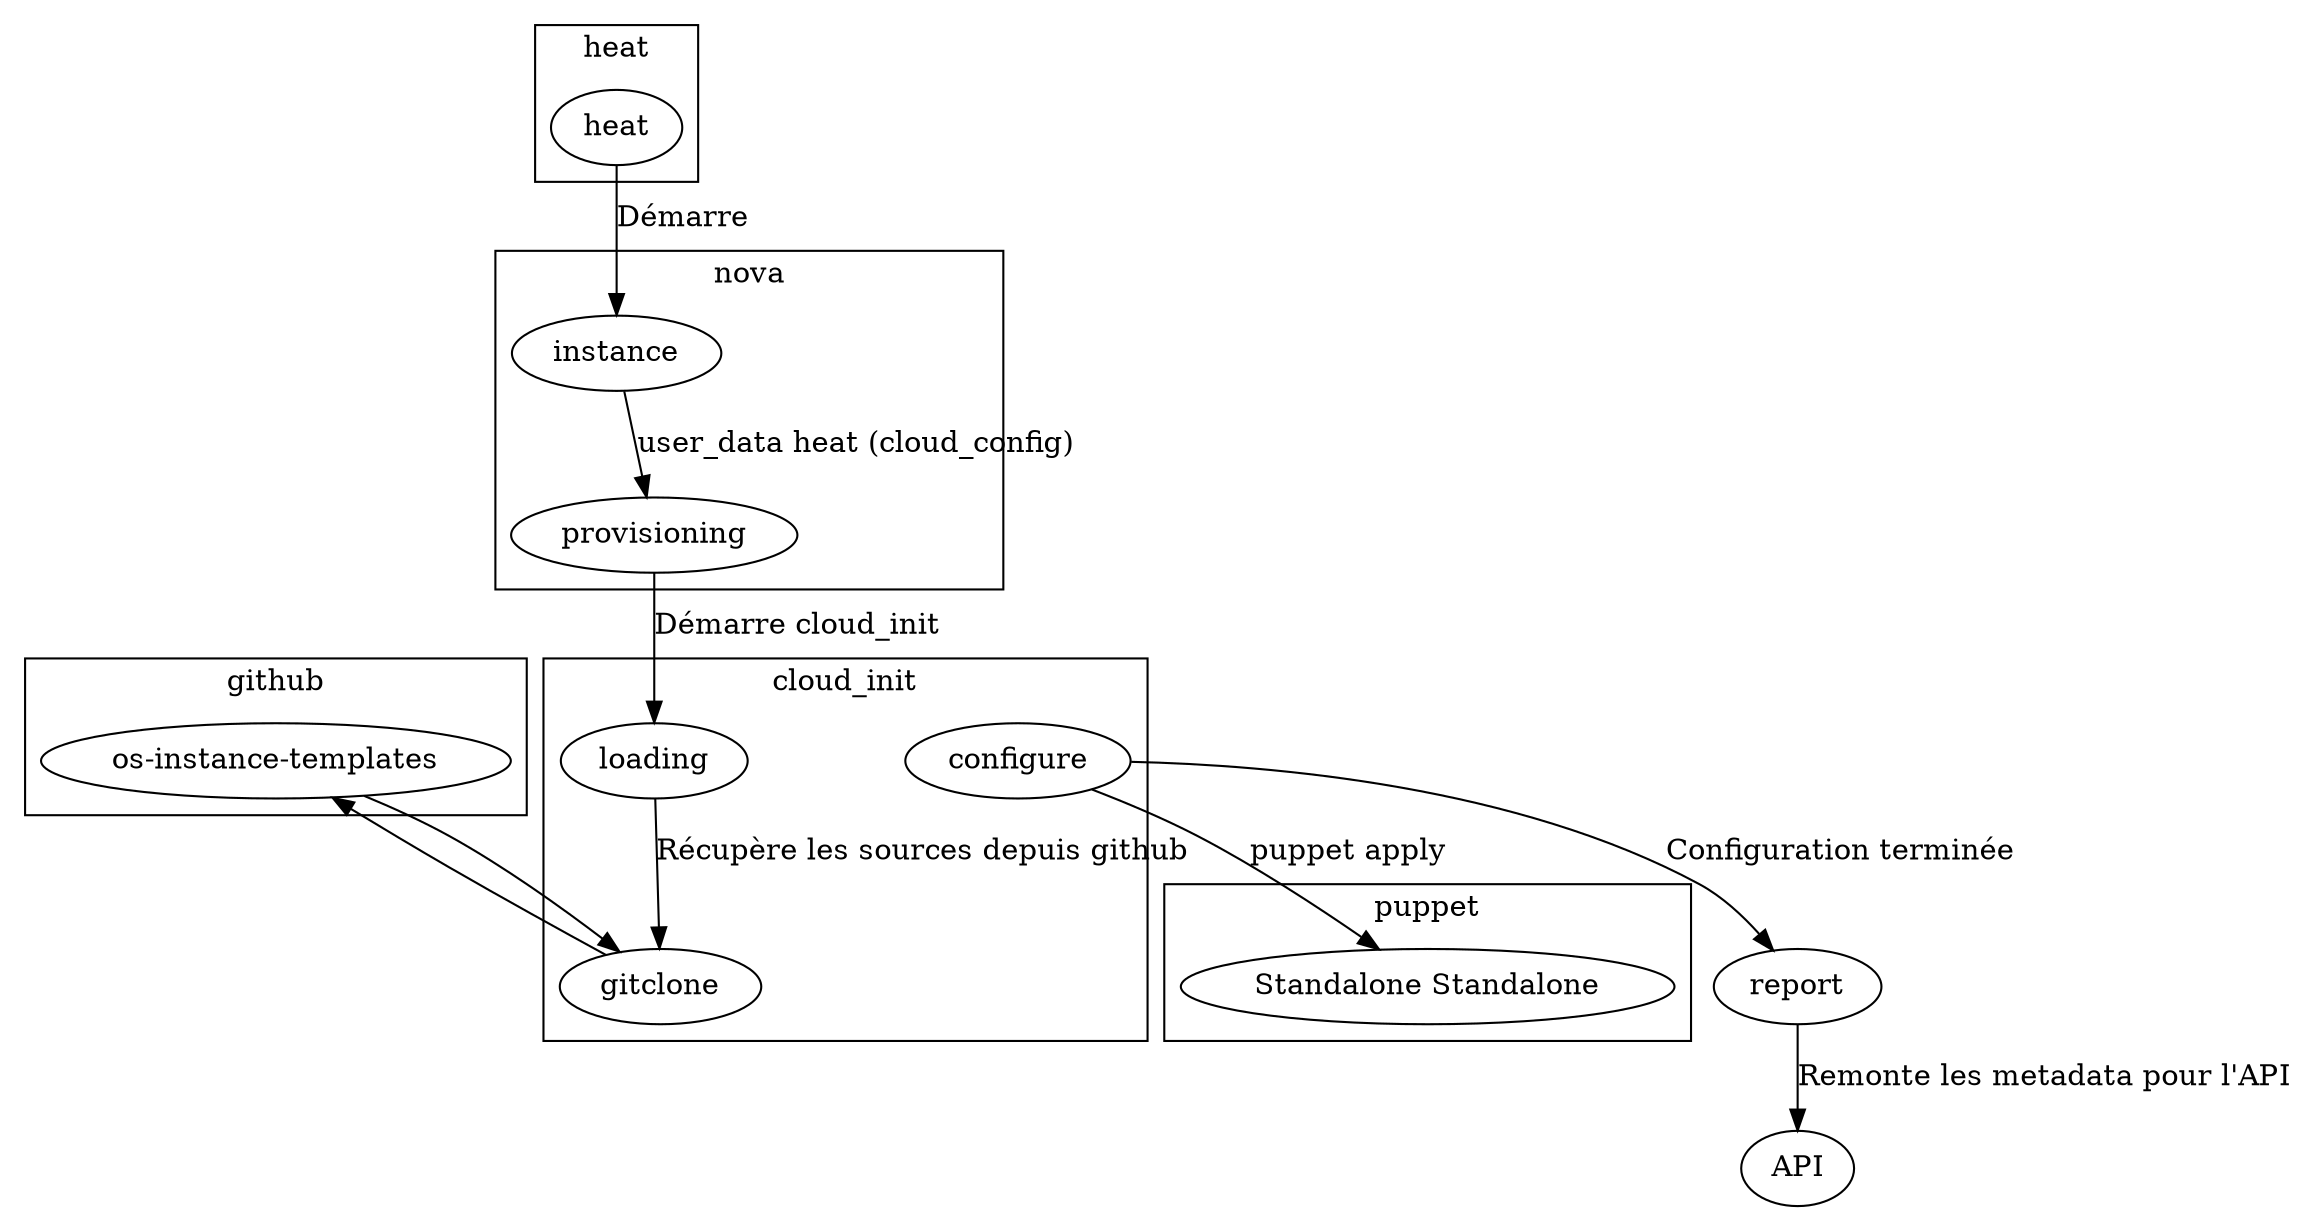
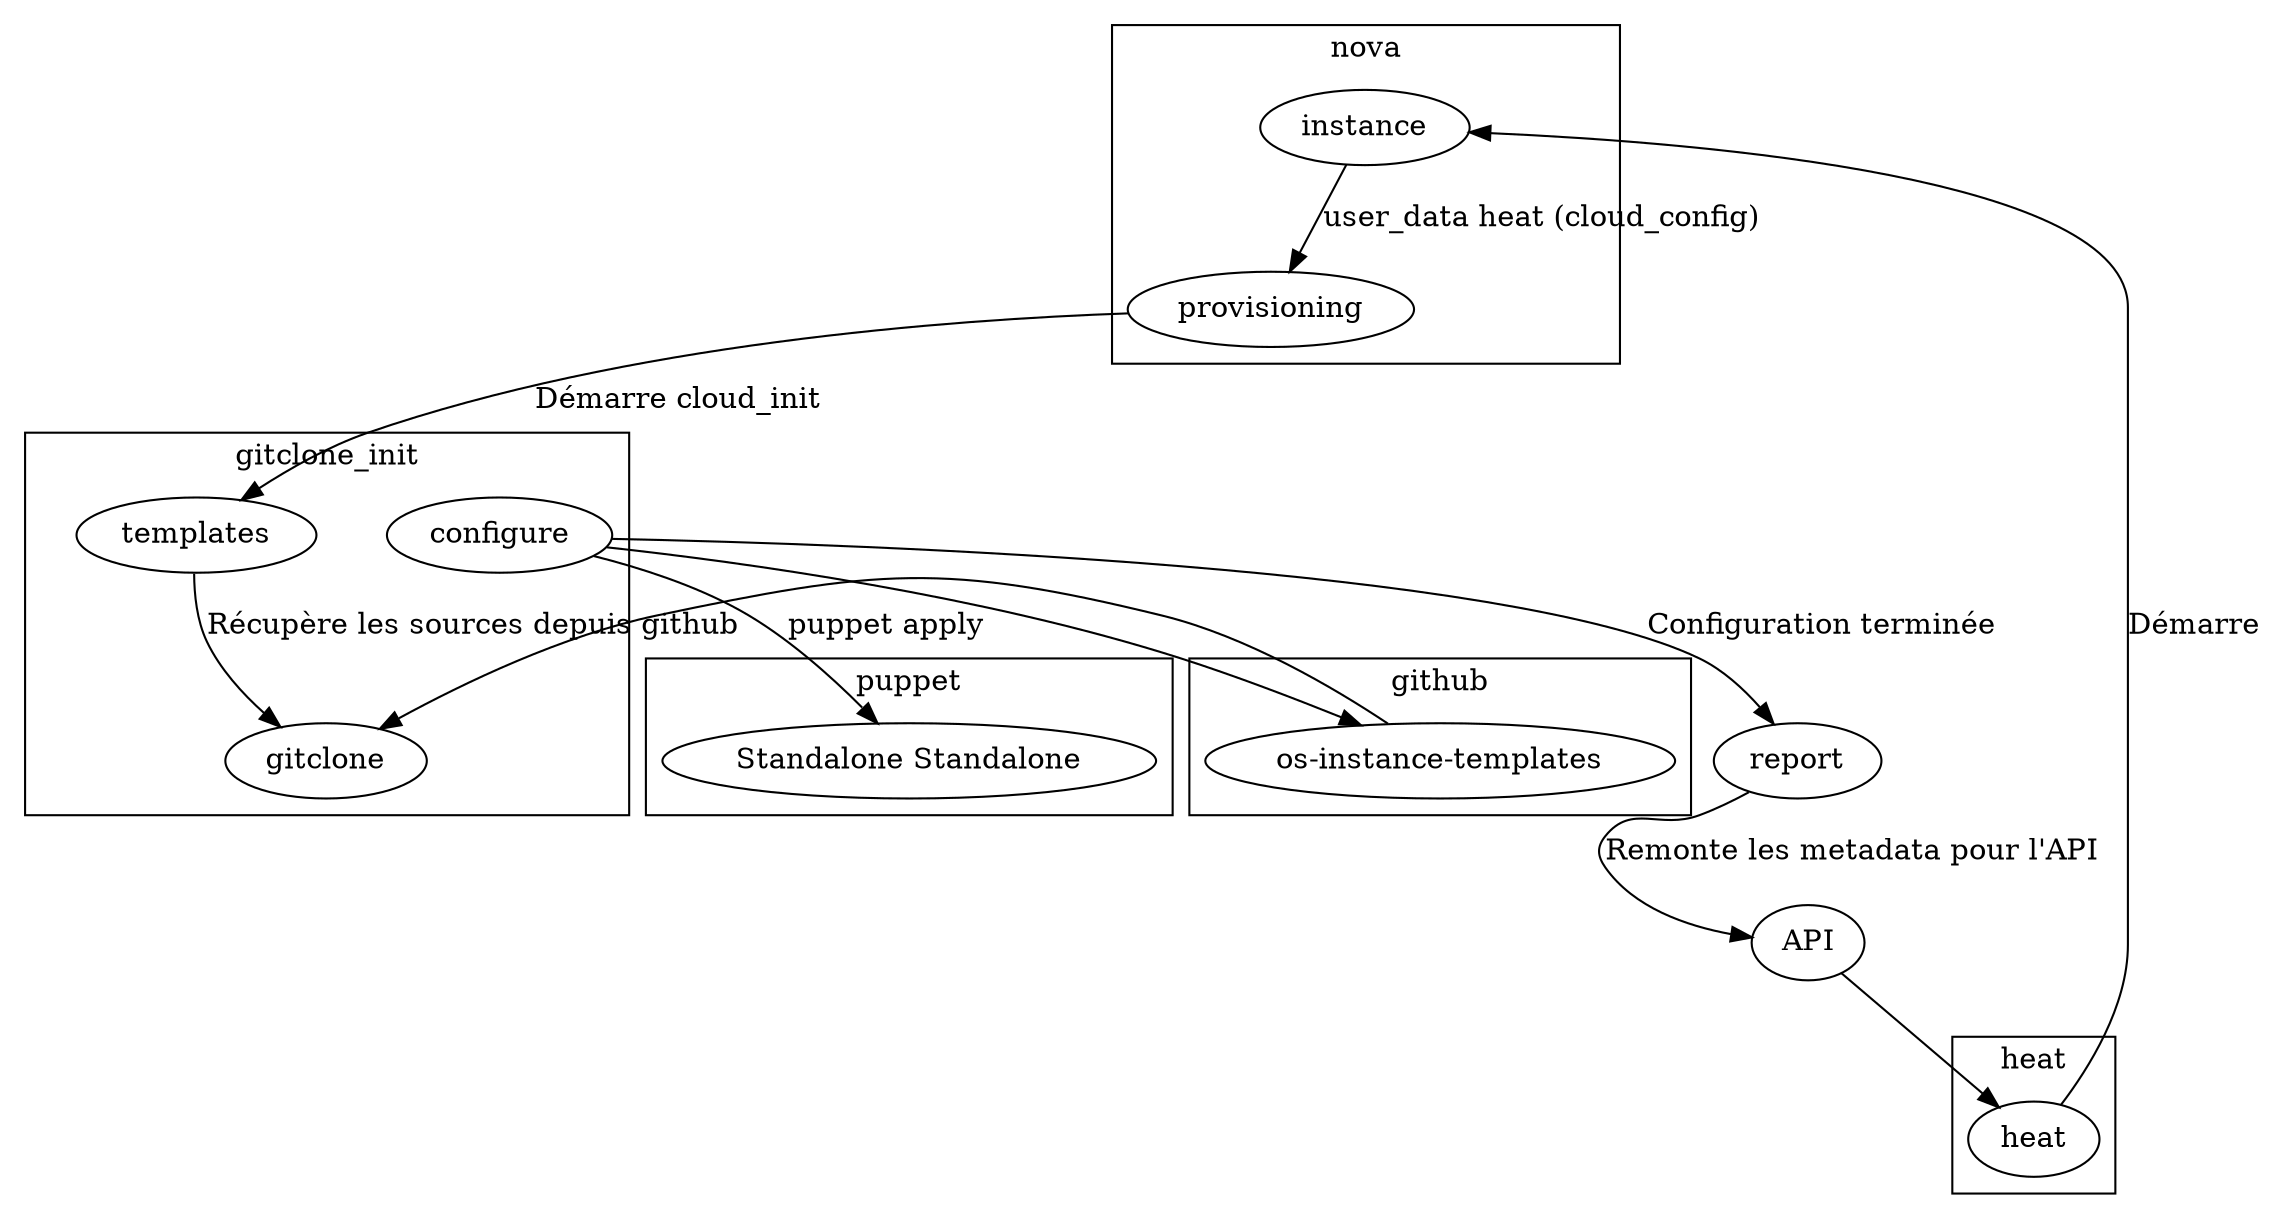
(846, 682) -> (327, 457)
(654, 761) -> (196, 535)
(477, 883) -> (980, 606)
none -> (1912, 1033)
